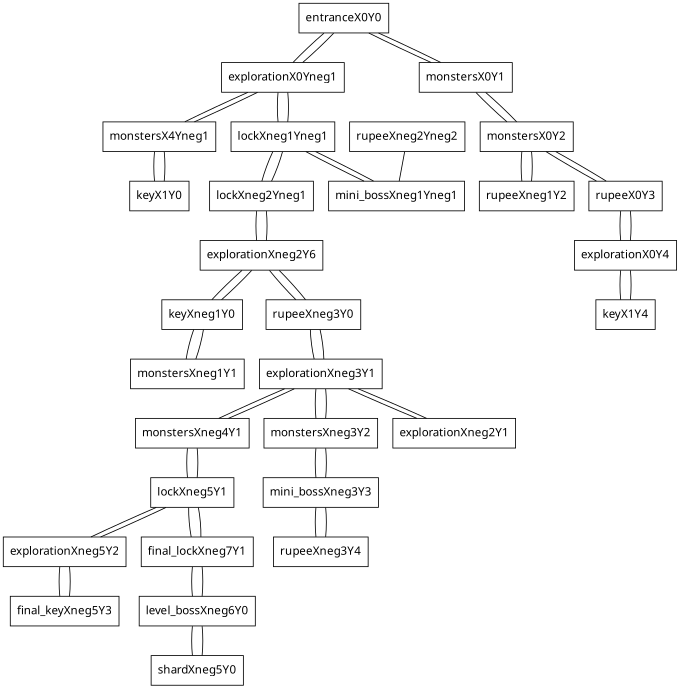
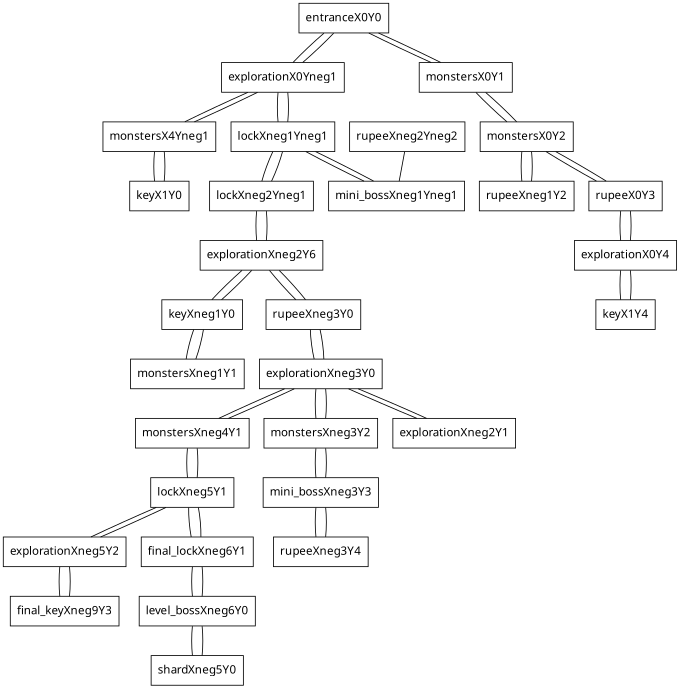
(321, 374) -> (321, 374)
(197, 552) -> (197, 552)
(65, 611) -> (65, 611)
